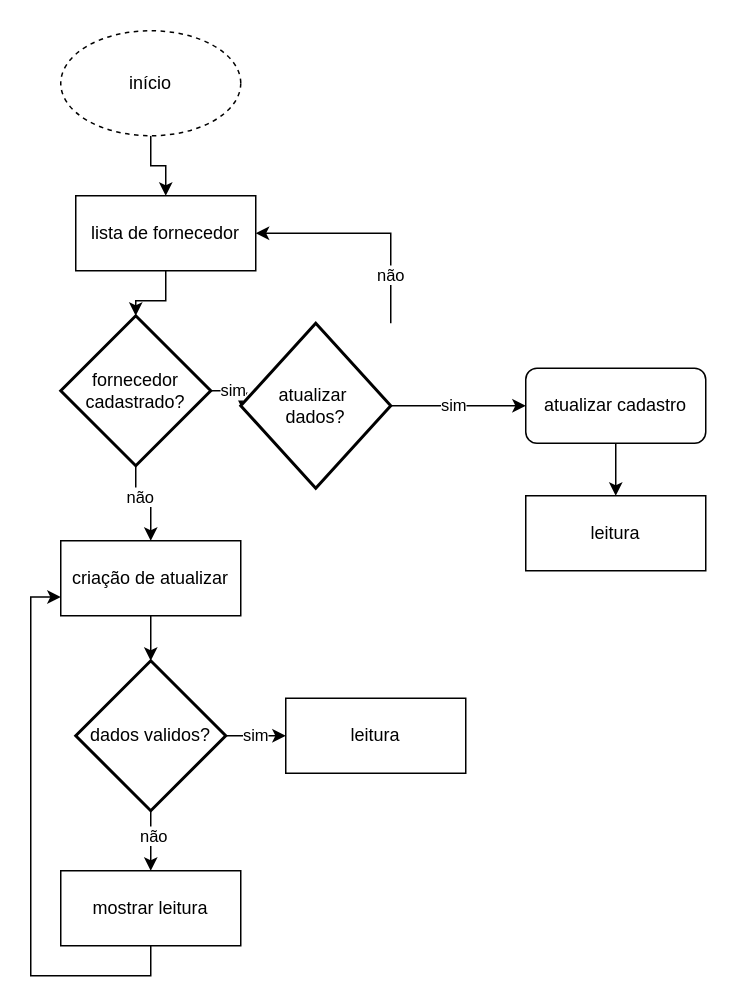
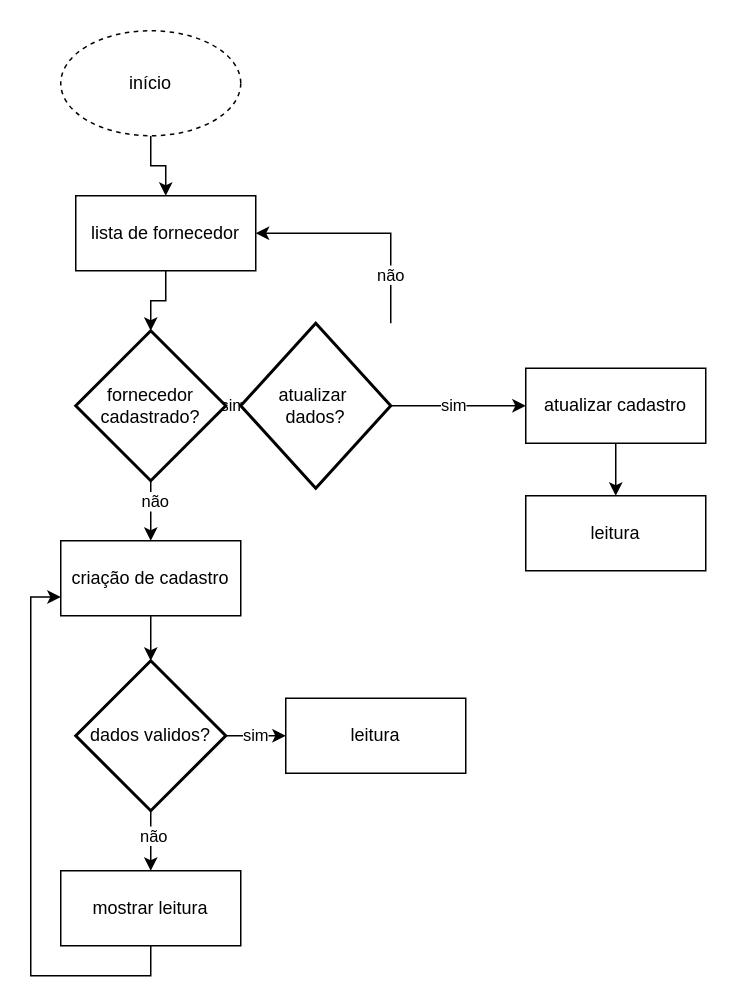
(136, 391) -> (151, 406)
(616, 406) -> (616, 406)
(151, 578) -> (151, 578)
